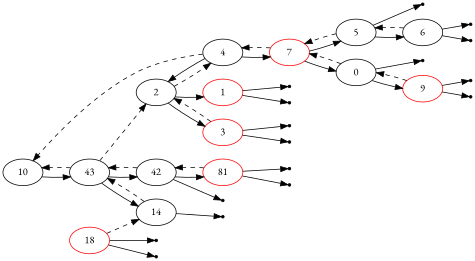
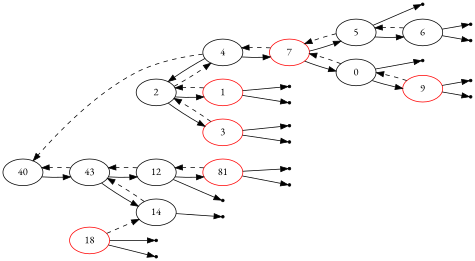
(121, 135) -> (193, 87)
(23, 172) -> (23, 172)
(156, 172) -> (156, 172)
